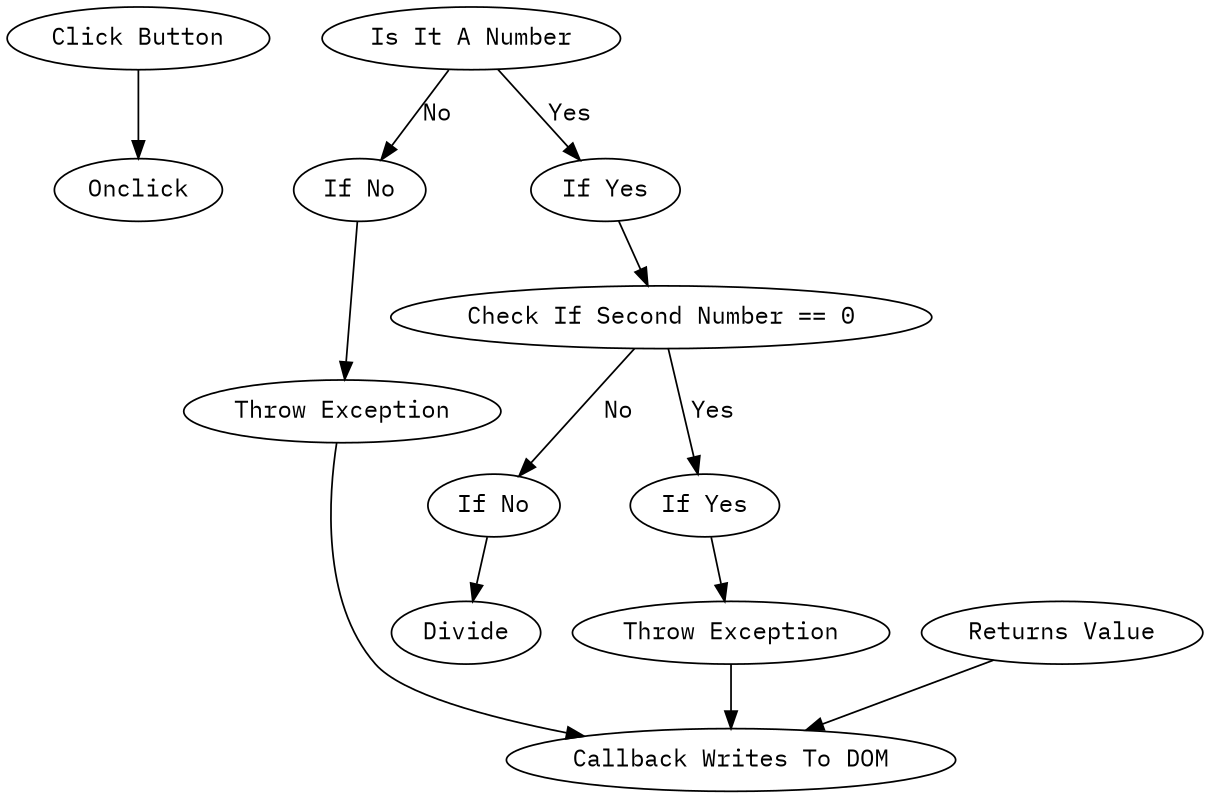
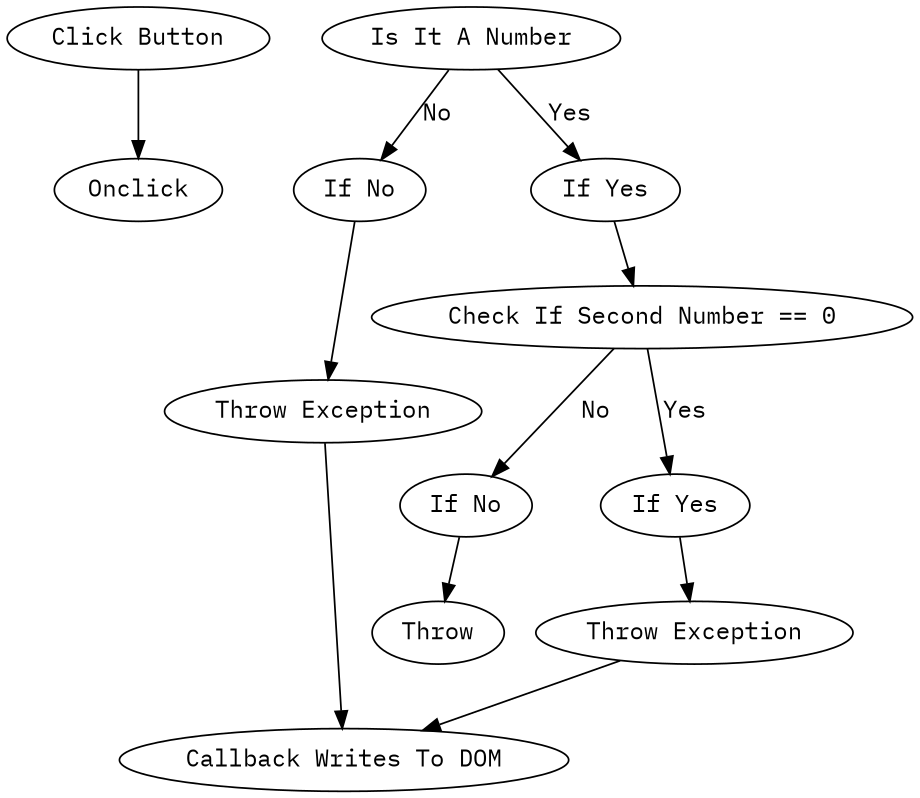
(466, 633) -> (438, 633)
(1062, 633) -> none
